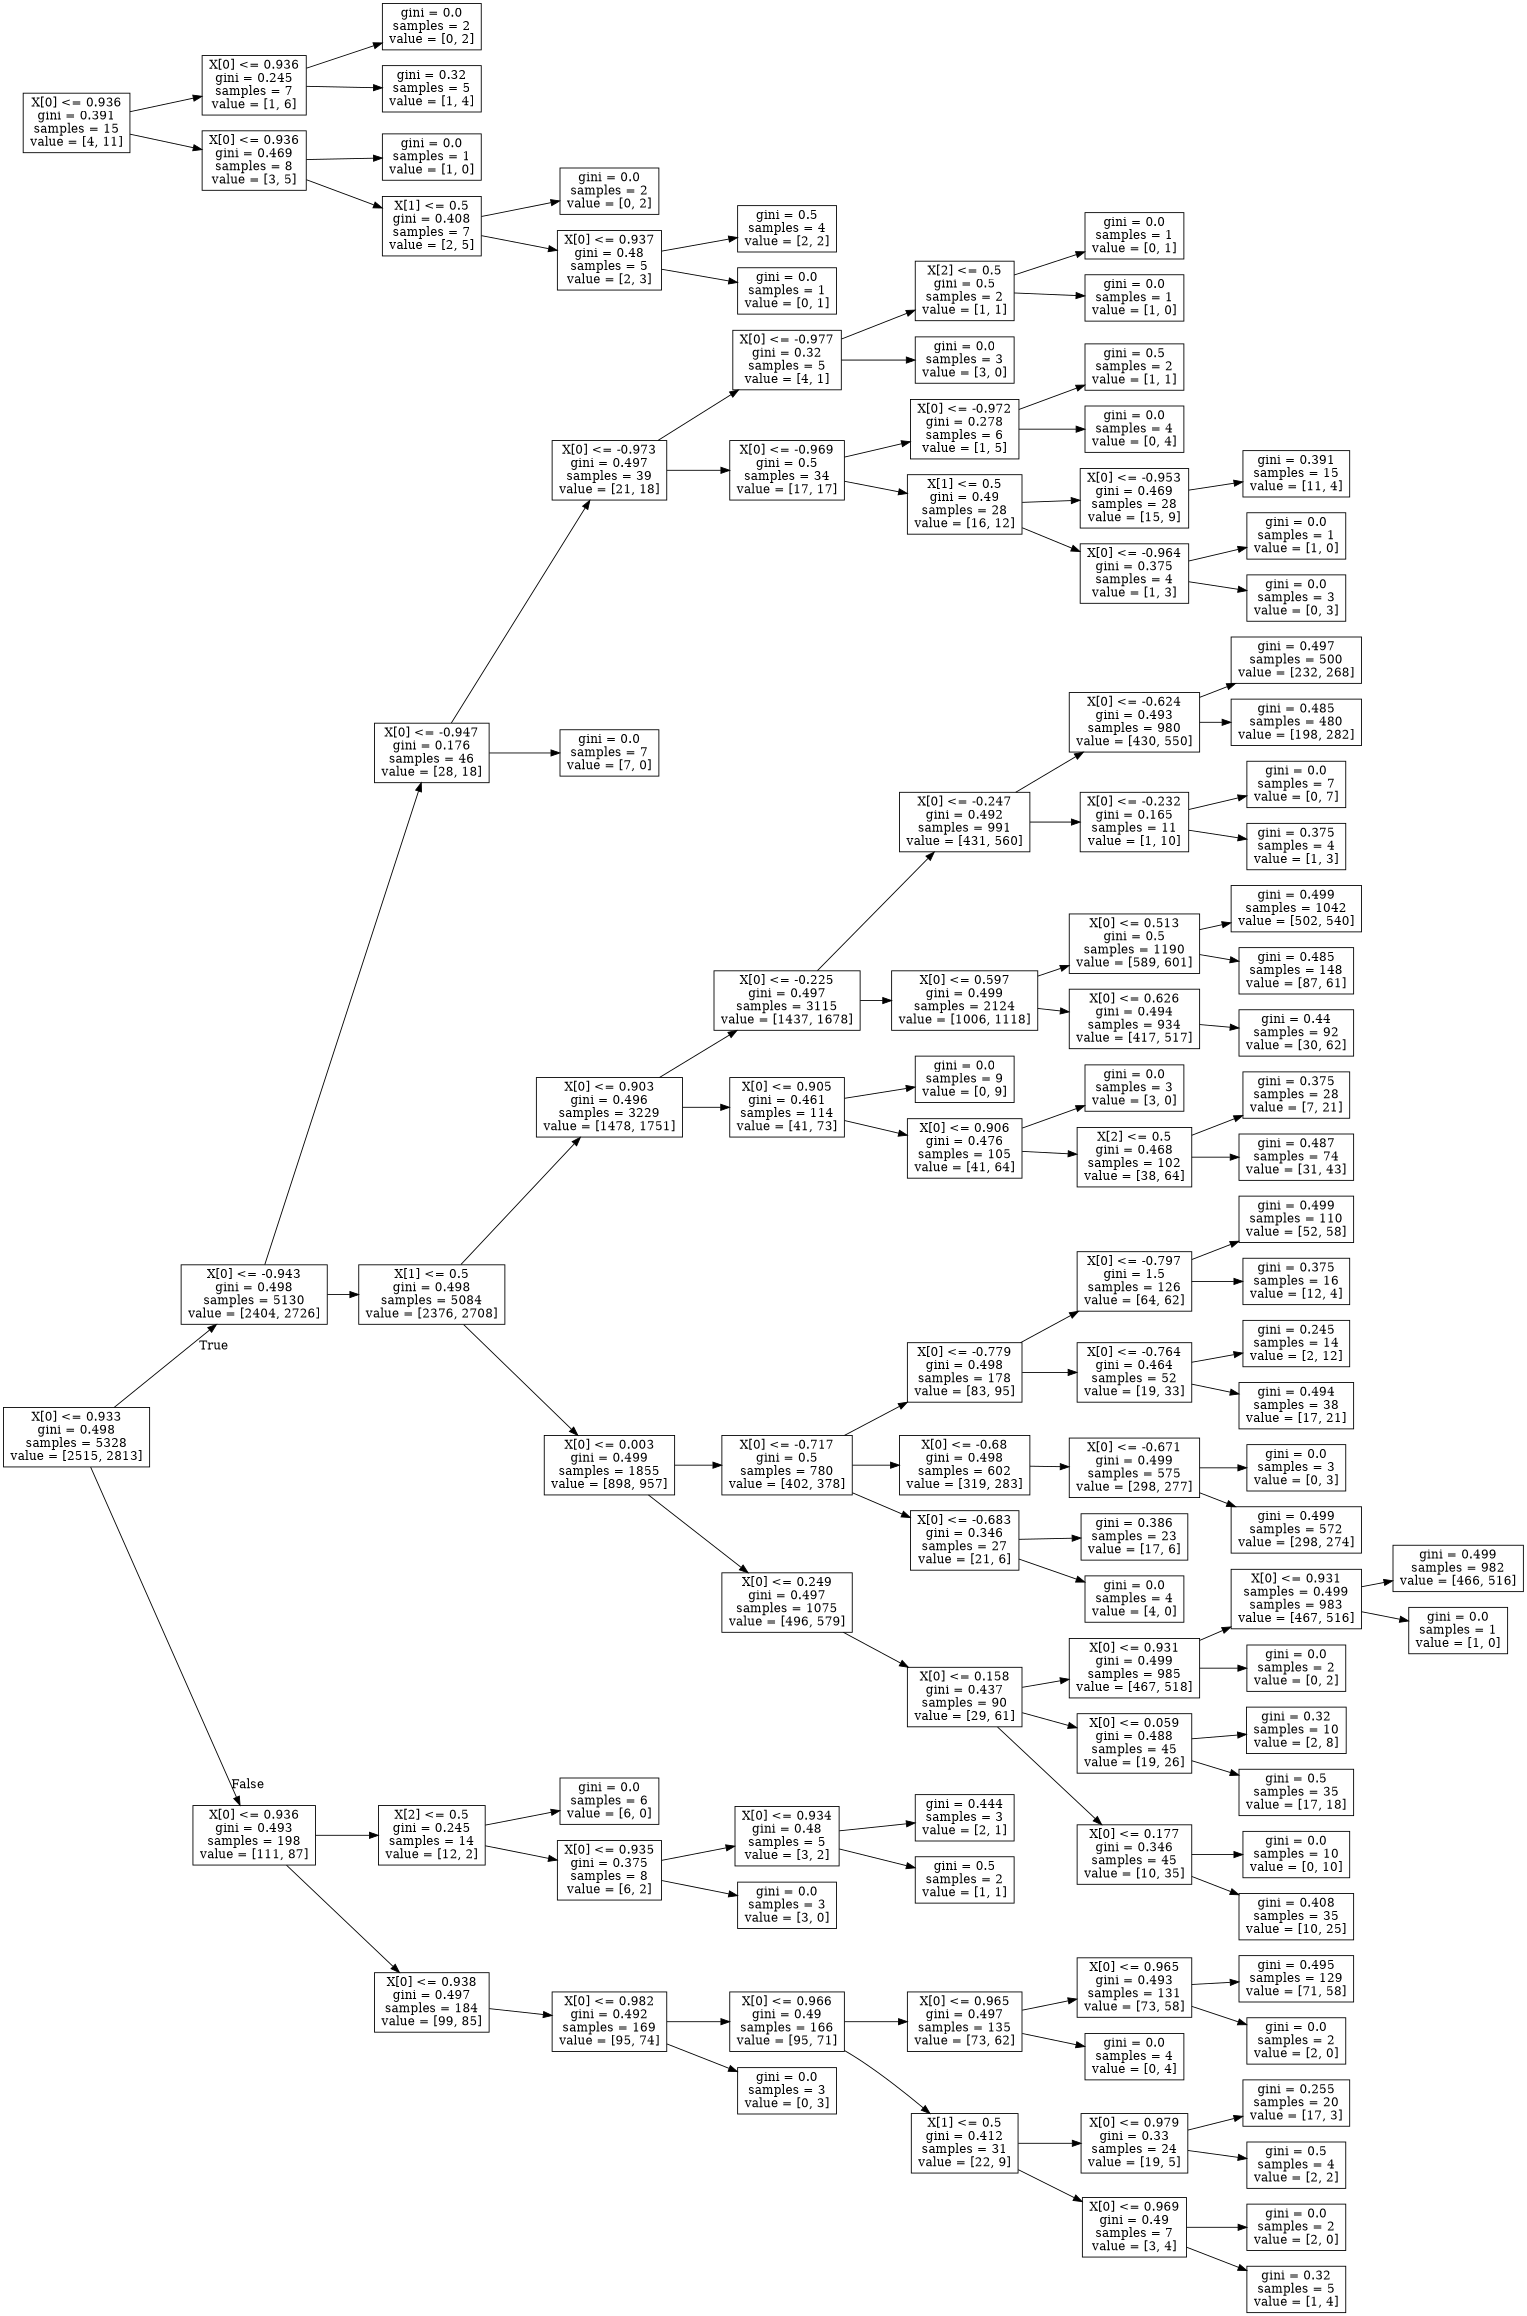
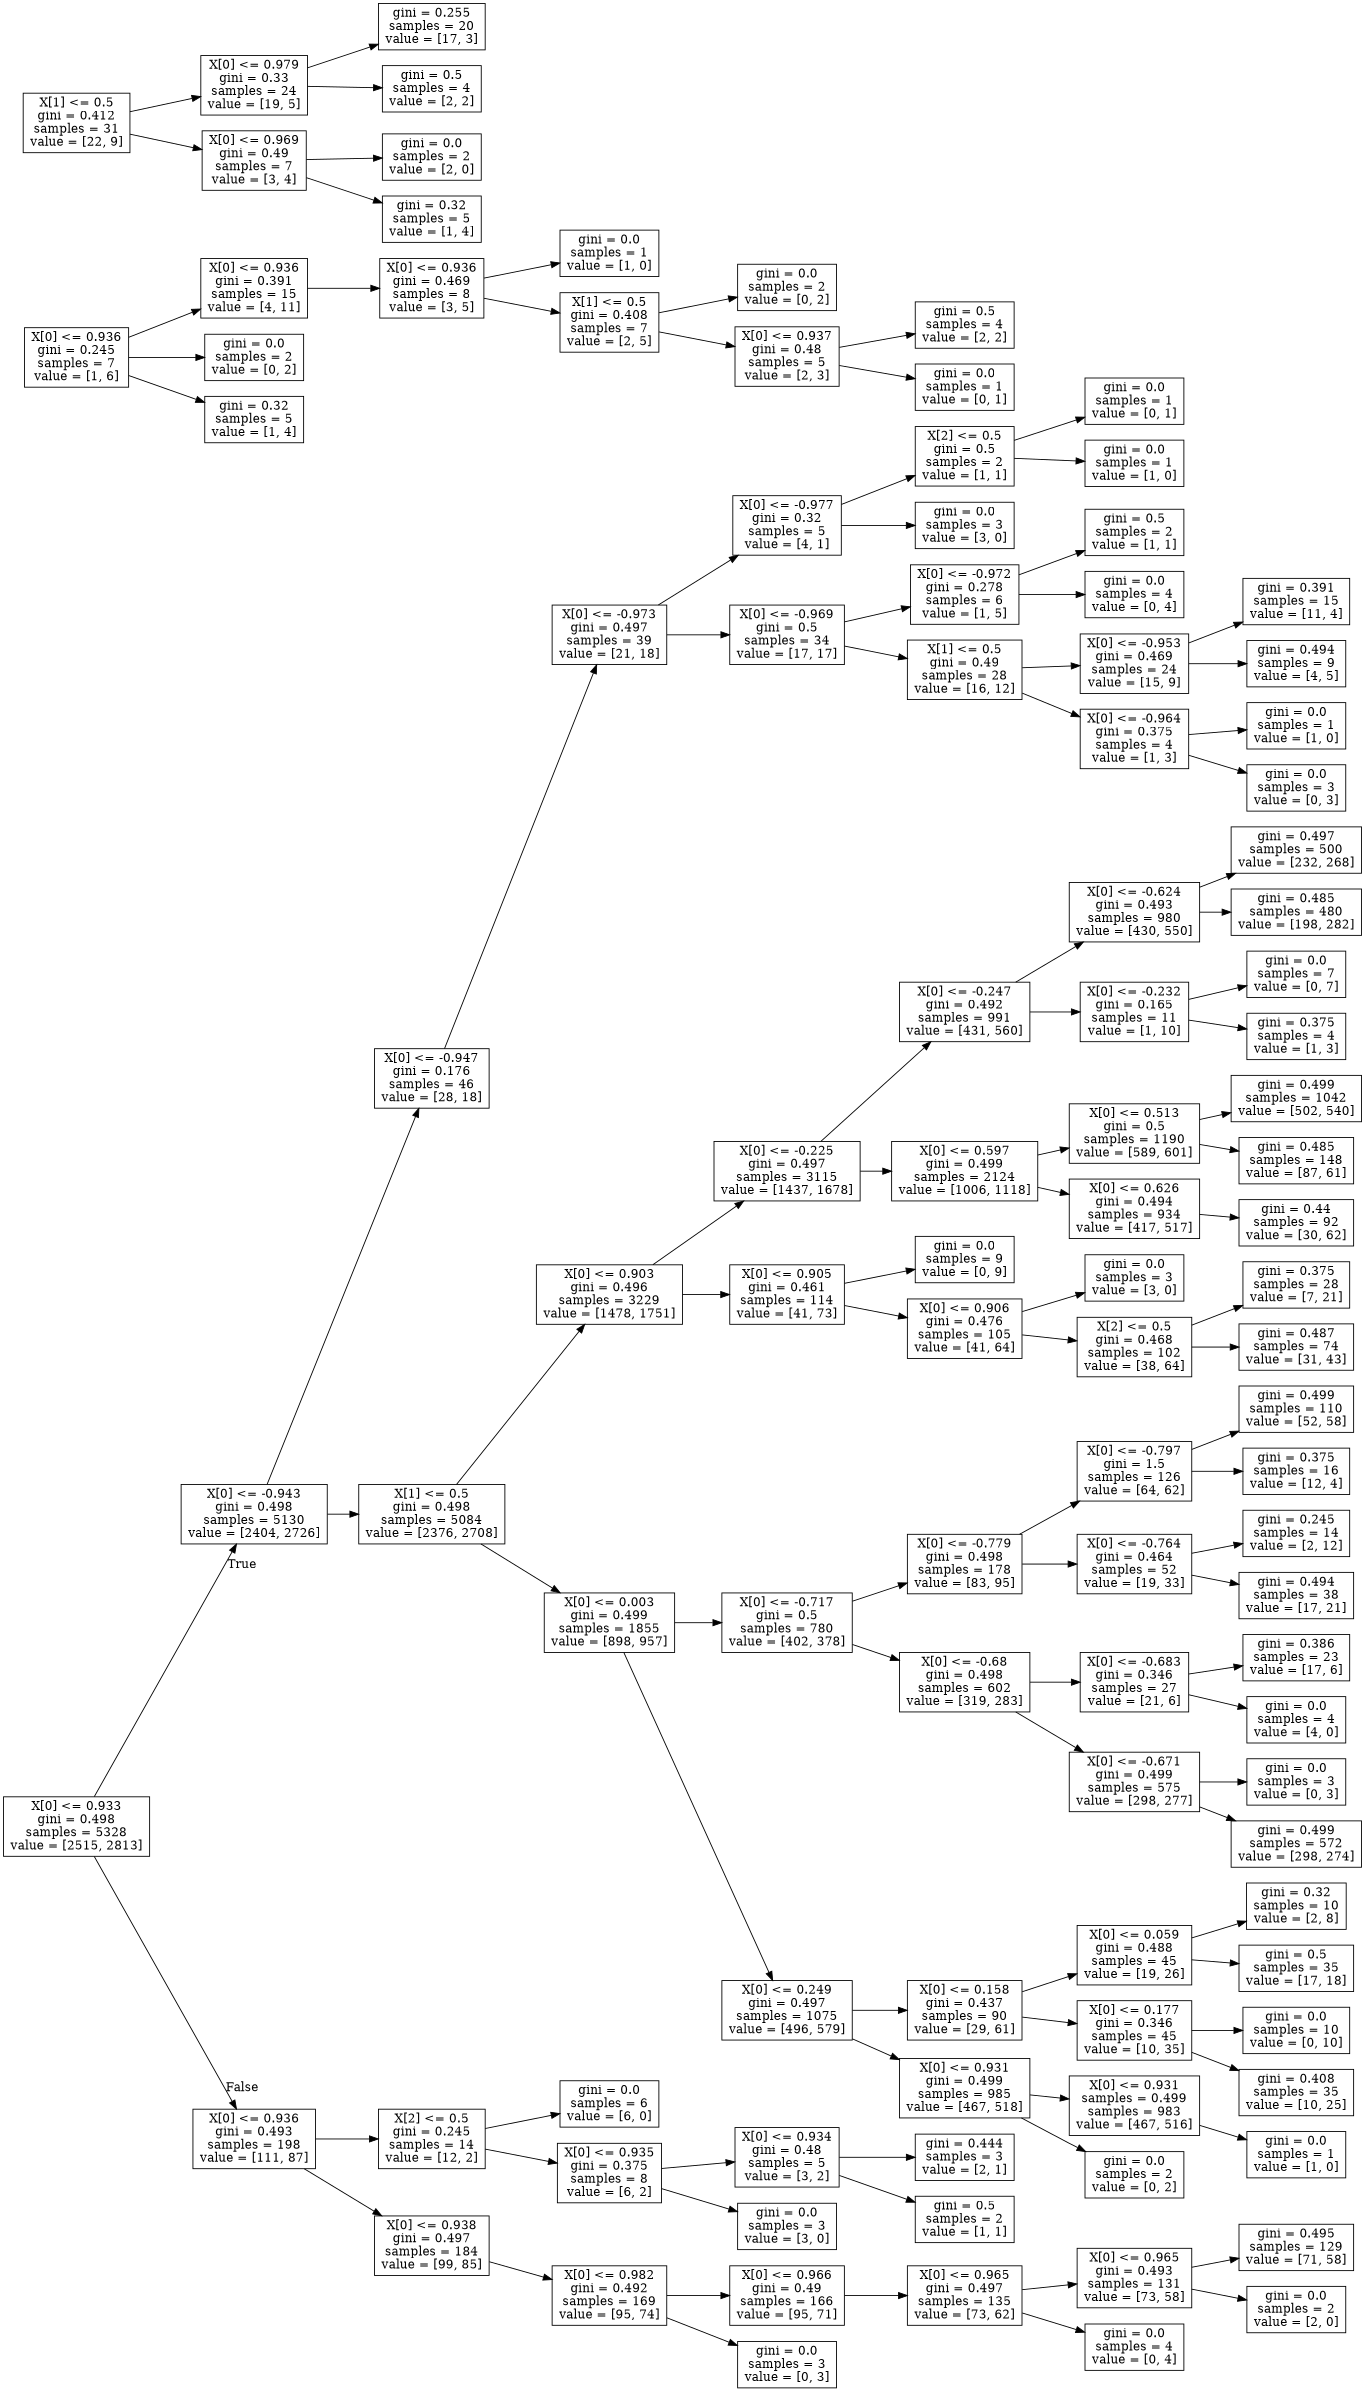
(162, 105) -> (161, 325)
(1134, 498) -> (1134, 664)
none -> (1296, 664)
(609, 753) -> none
(877, 1503) -> (1051, 1682)
(1458, 1568) -> none
(1041, 1684) -> (872, 2047)
(885, 2078) -> none
